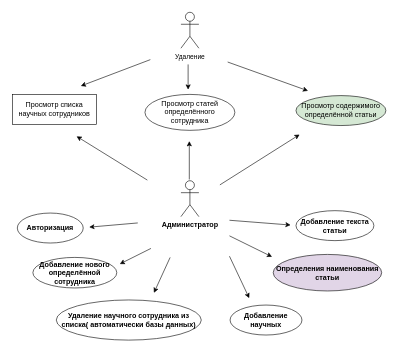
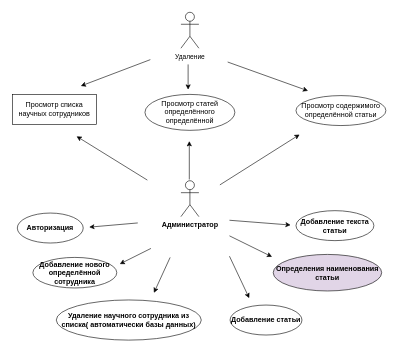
(341, 111) -> (341, 111)
(190, 113) -> (190, 113)
(266, 321) -> (266, 321)
